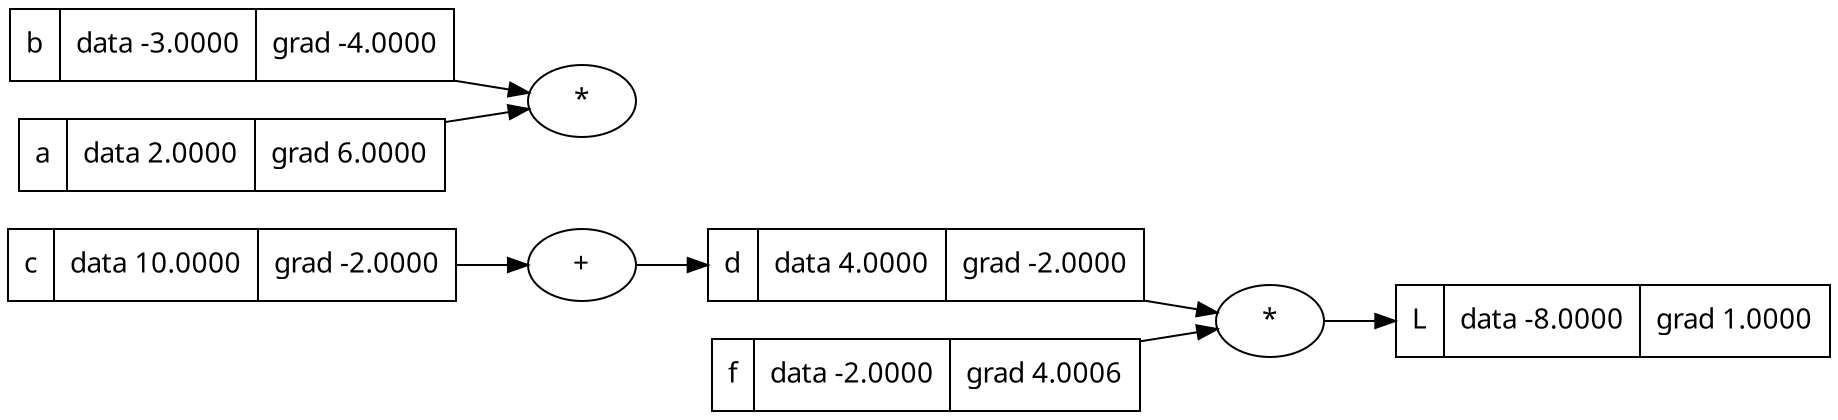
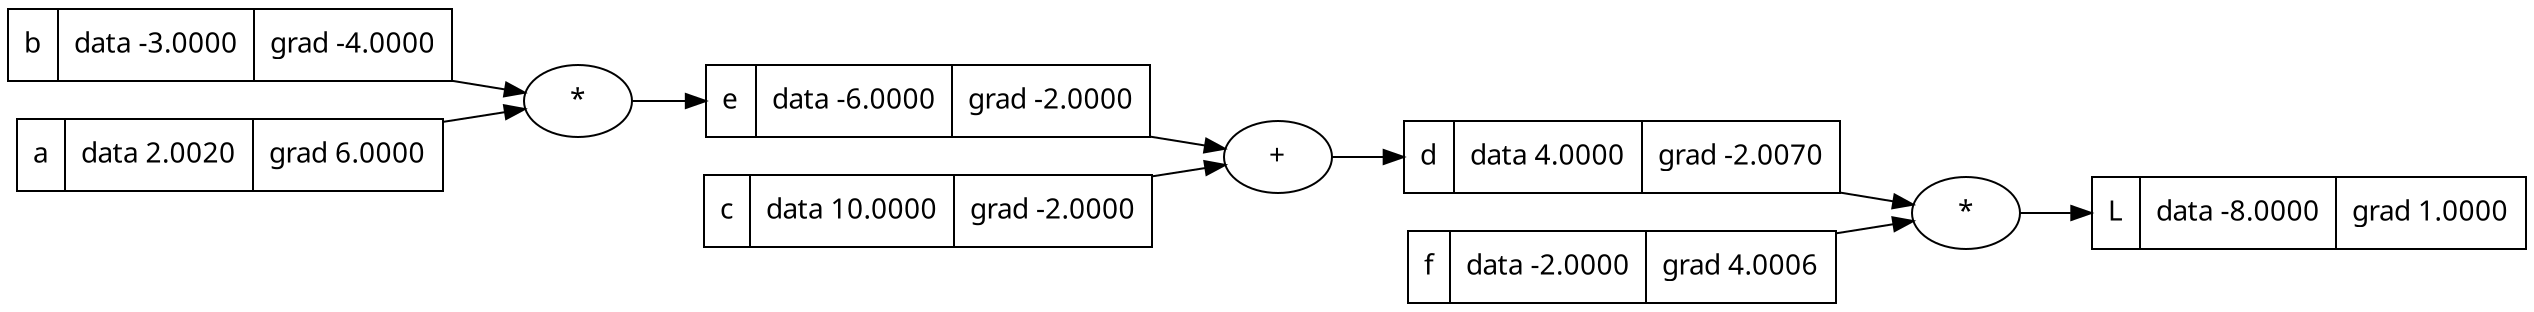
none -> (928, 101)
(161, 154) -> (159, 154)
(1045, 264) -> (1741, 156)
